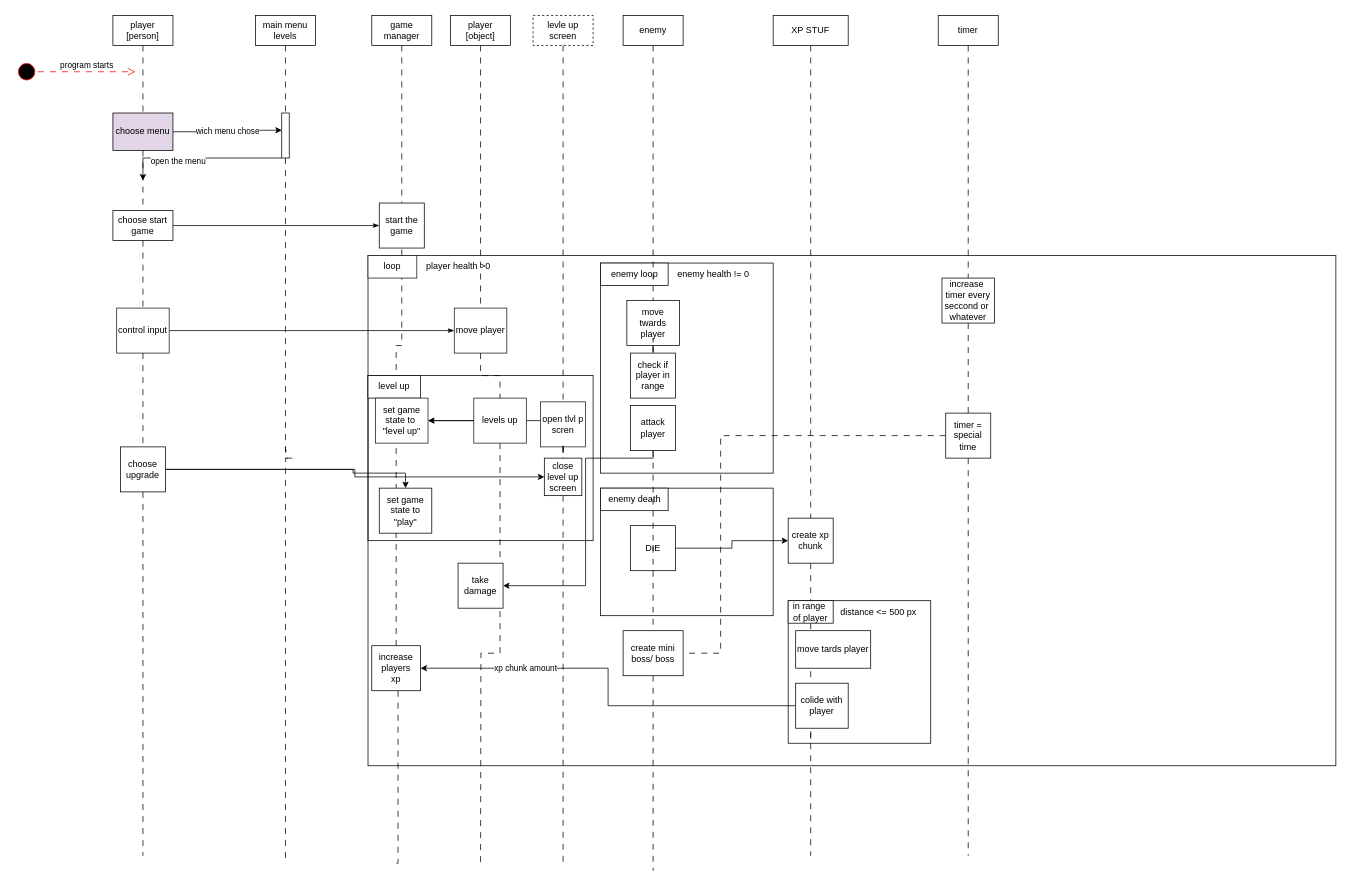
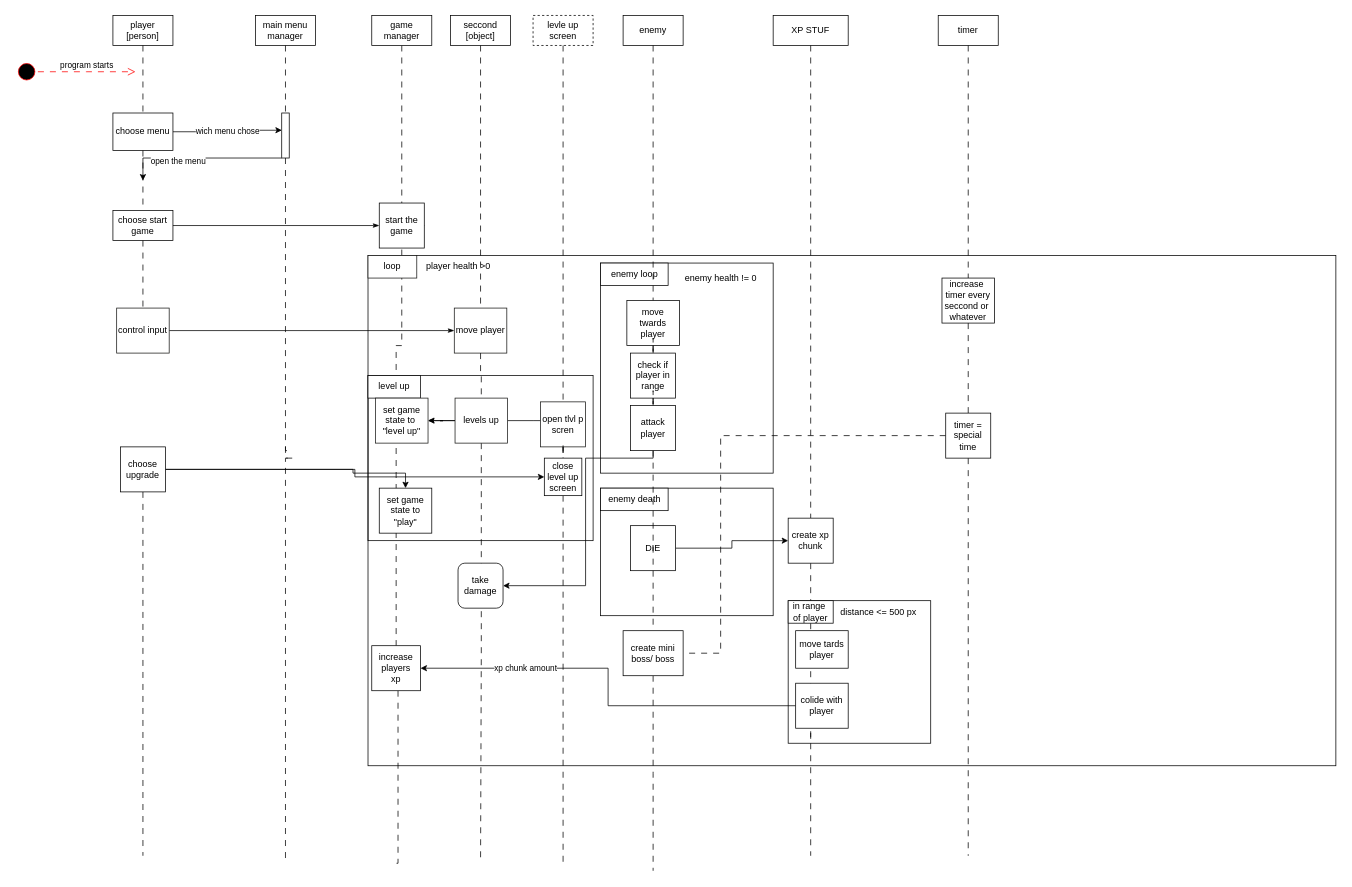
(285, 30) -> (285, 30)
(480, 30) -> (480, 30)
(143, 132) -> (143, 132)
(713, 274) -> (720, 278)
none -> (653, 390)
(143, 399) -> none
(500, 420) -> (481, 420)
(480, 585) -> (480, 585)
(833, 649) -> (822, 649)
